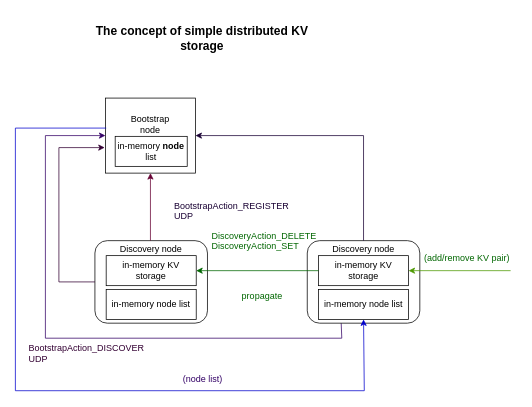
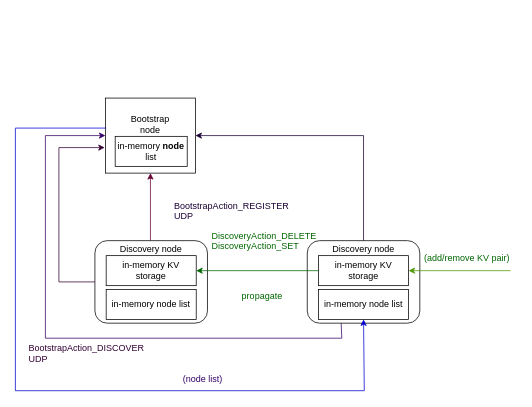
(202, 38) -> none
